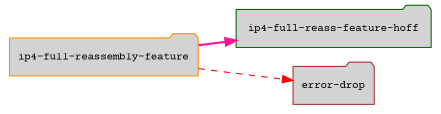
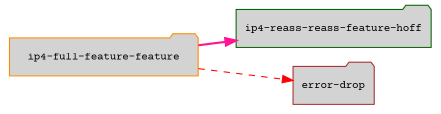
(334, 28) -> (334, 28)
(104, 57) -> (104, 57)
